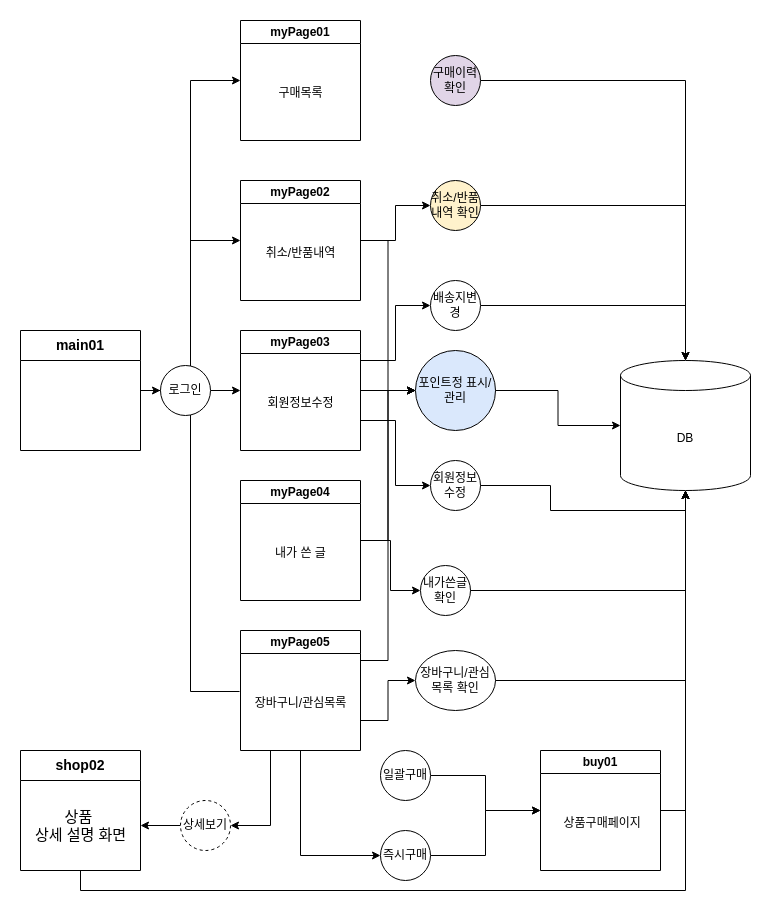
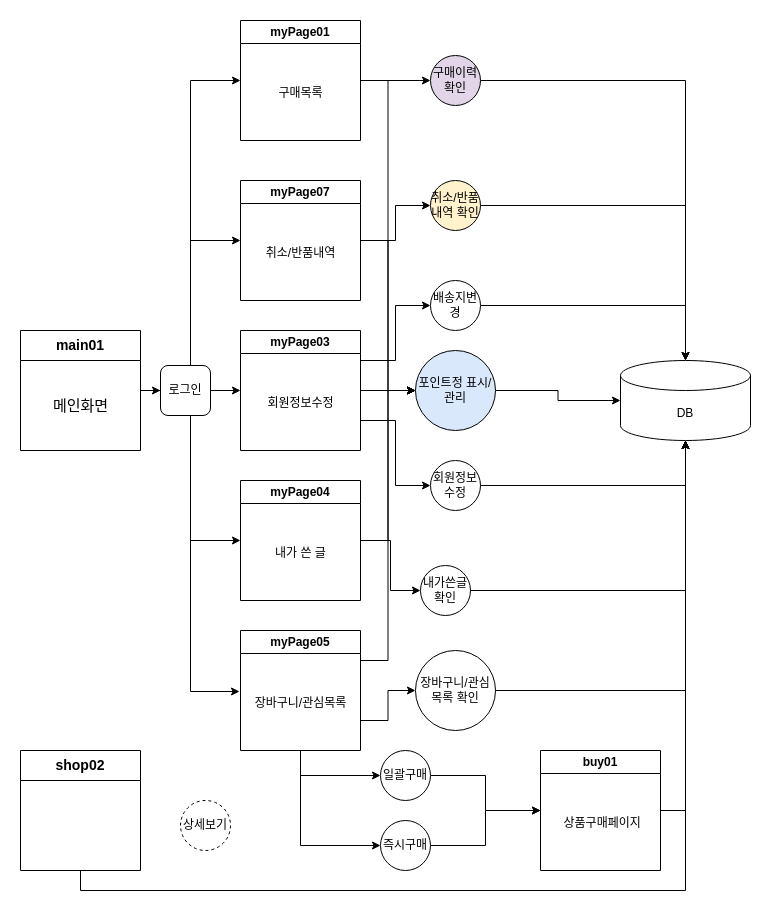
none -> (407, 81)
none -> (388, 160)
(301, 193) -> (301, 193)
(186, 391) -> (186, 391)
none -> (81, 406)
(686, 426) -> (686, 401)
none -> (213, 541)
(456, 681) -> (456, 691)
(233, 692) -> (231, 692)
none -> (338, 776)
(271, 805) -> none
(81, 826) -> none
(164, 826) -> none
(406, 856) -> (406, 846)
